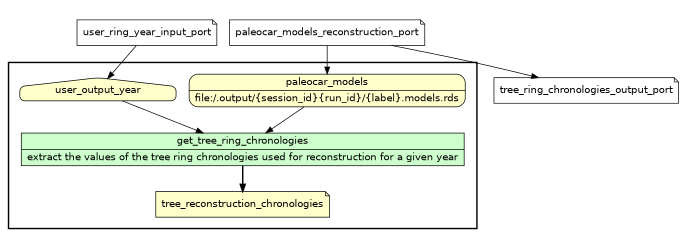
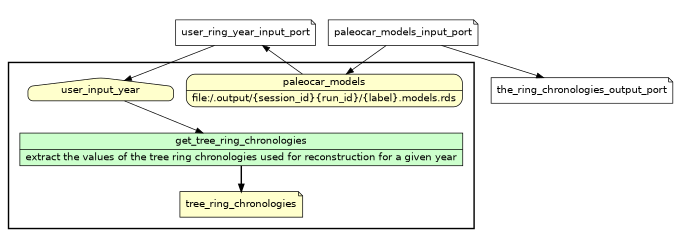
(327, 33) -> (403, 33)
(98, 90) -> (101, 90)
(586, 90) -> (582, 90)
(288, 118) -> (285, 62)
(243, 204) -> (241, 204)
